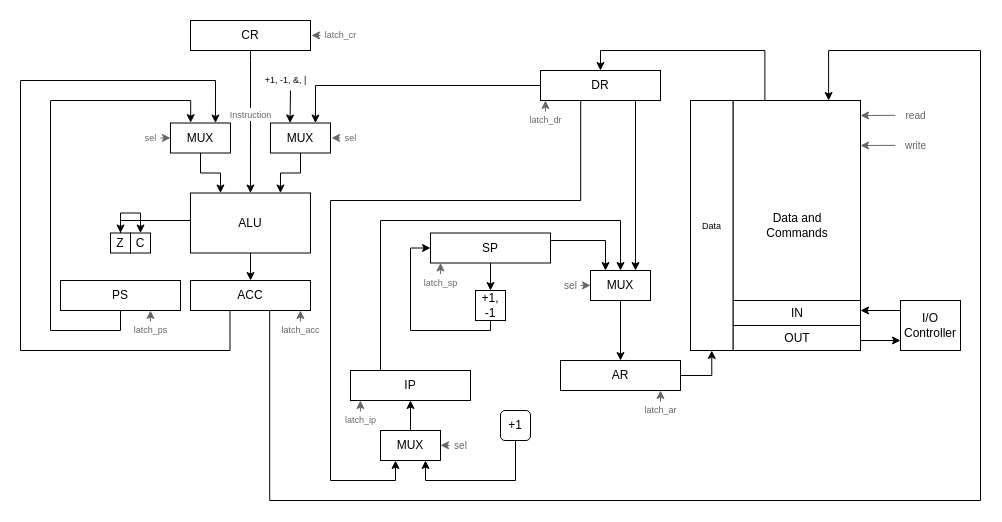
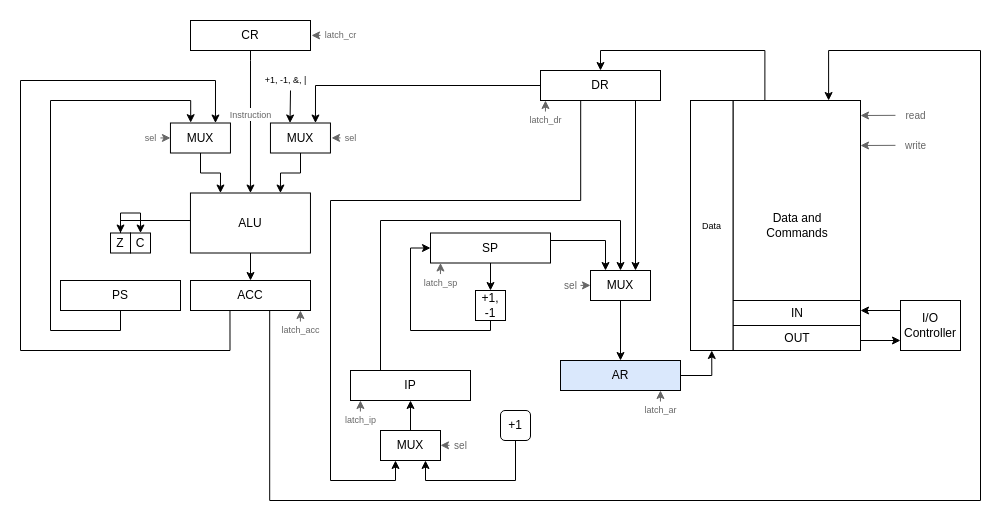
(150, 319) -> none
(151, 331) -> none
(621, 376) -> (621, 376)
